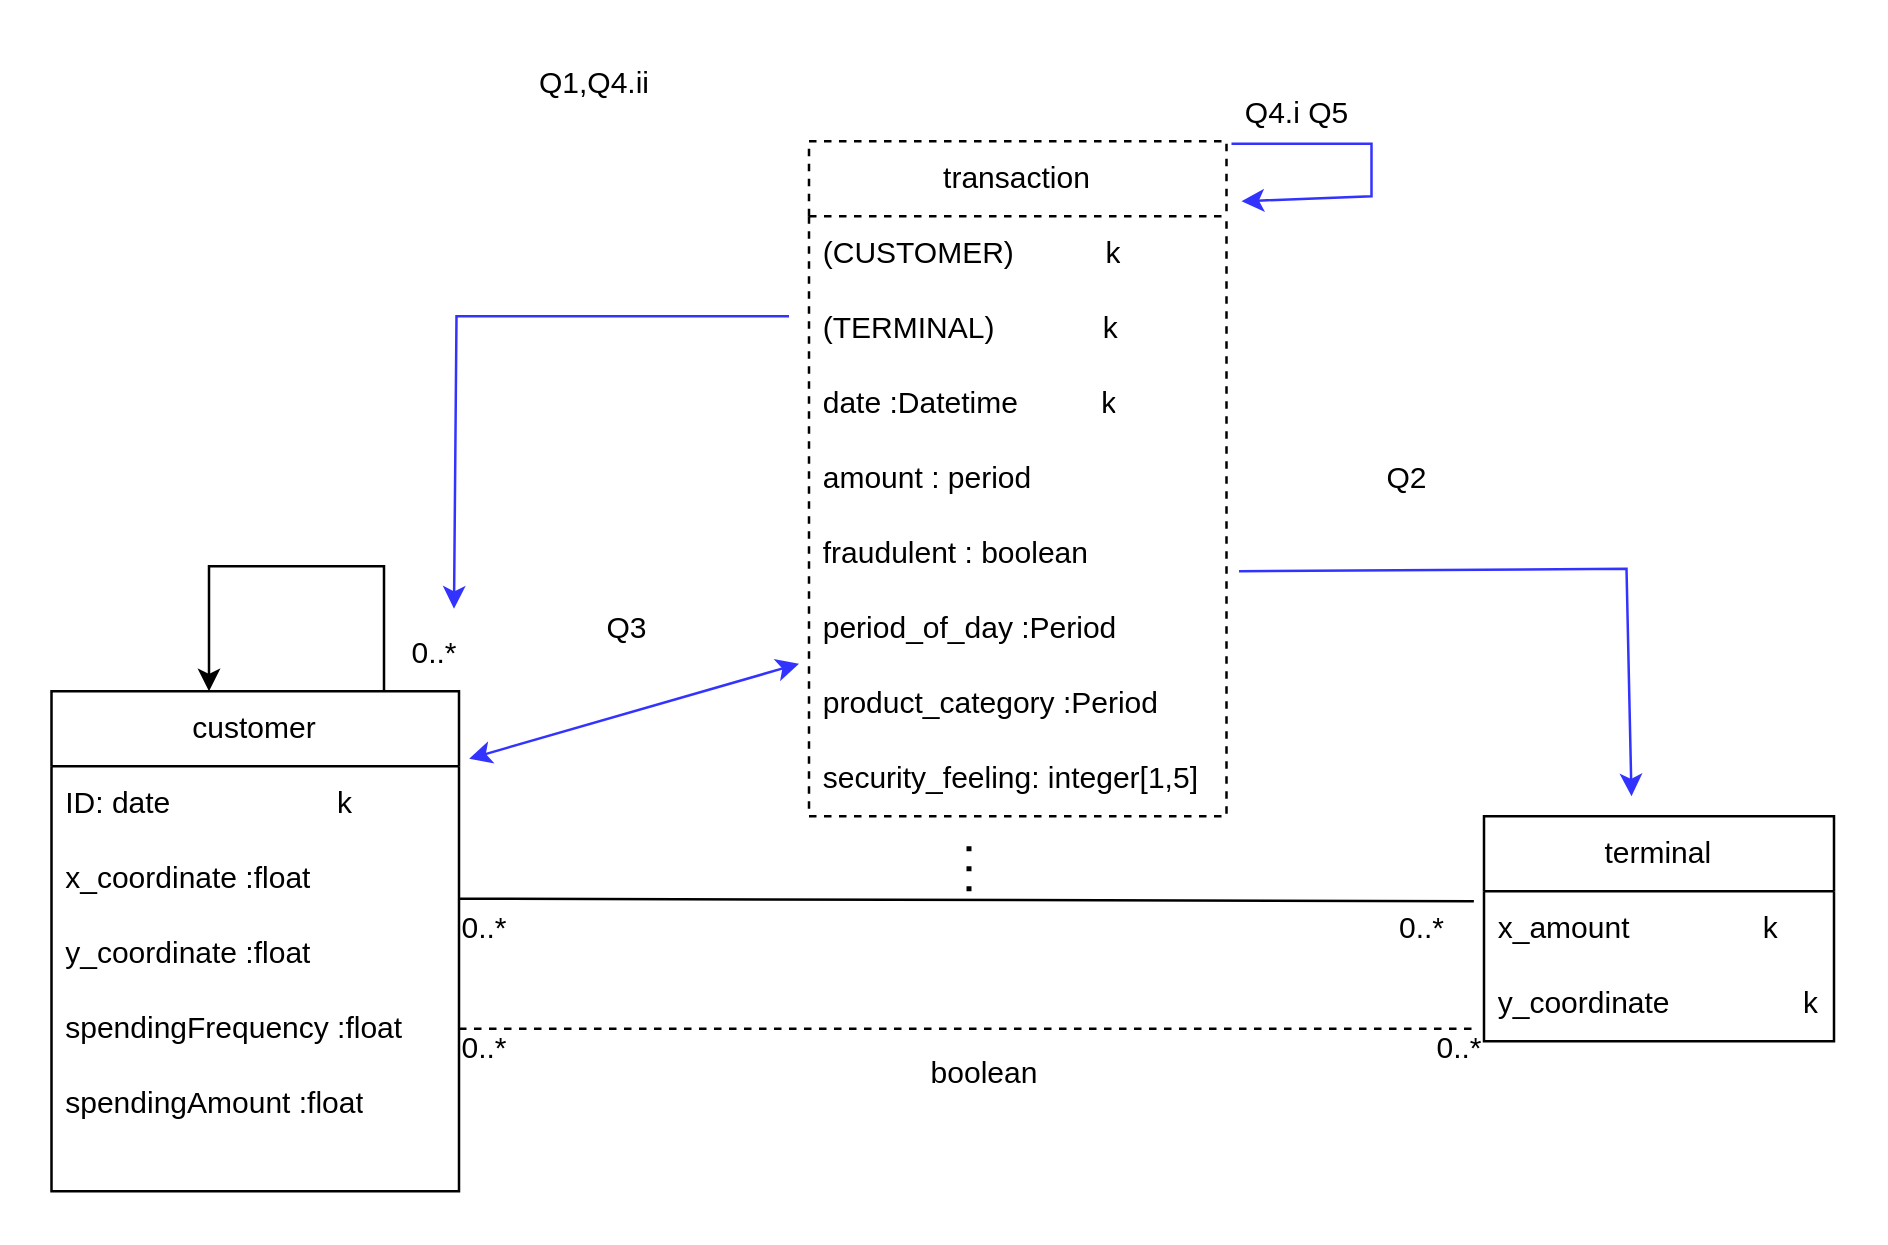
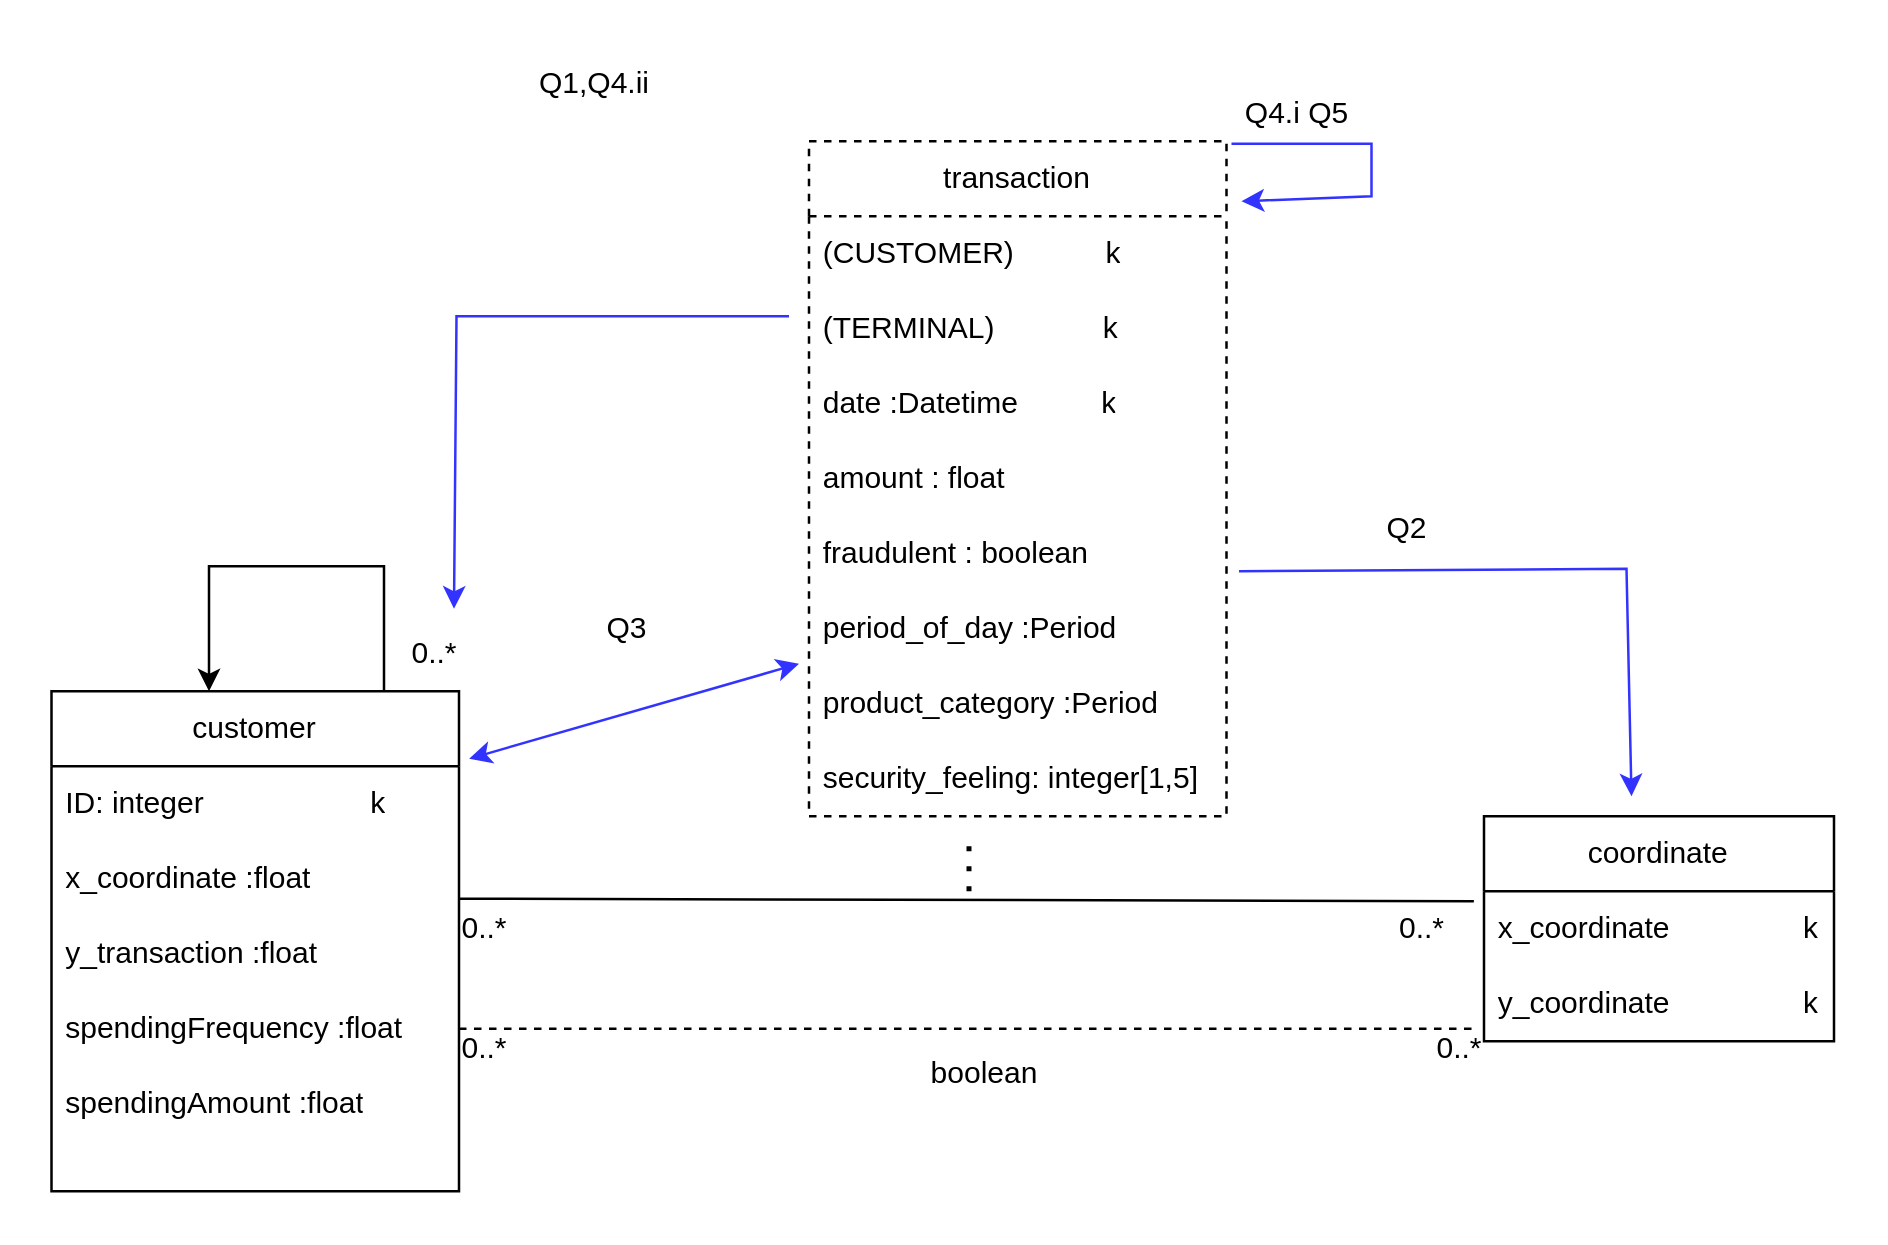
(934, 479) -> (926, 479)
(1406, 479) -> (1406, 529)
(258, 804) -> (258, 804)
(1659, 854) -> (1659, 854)
(1661, 929) -> (1661, 929)
(210, 954) -> (219, 954)
